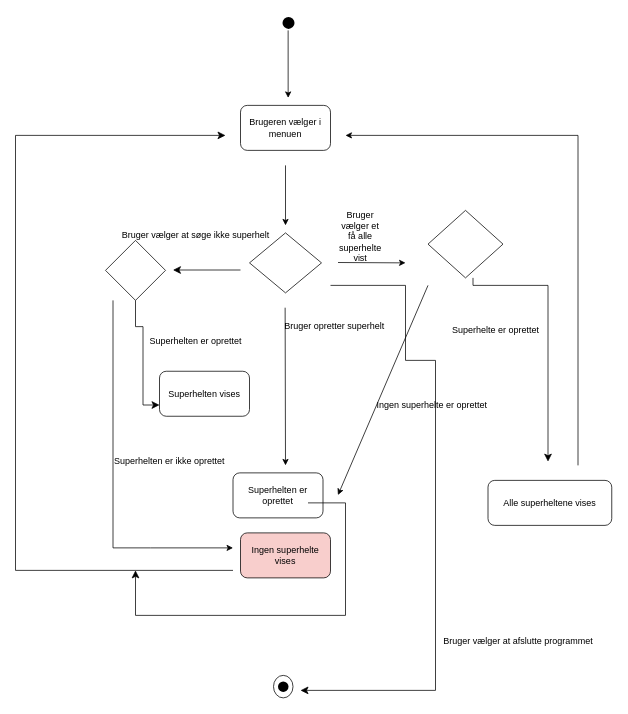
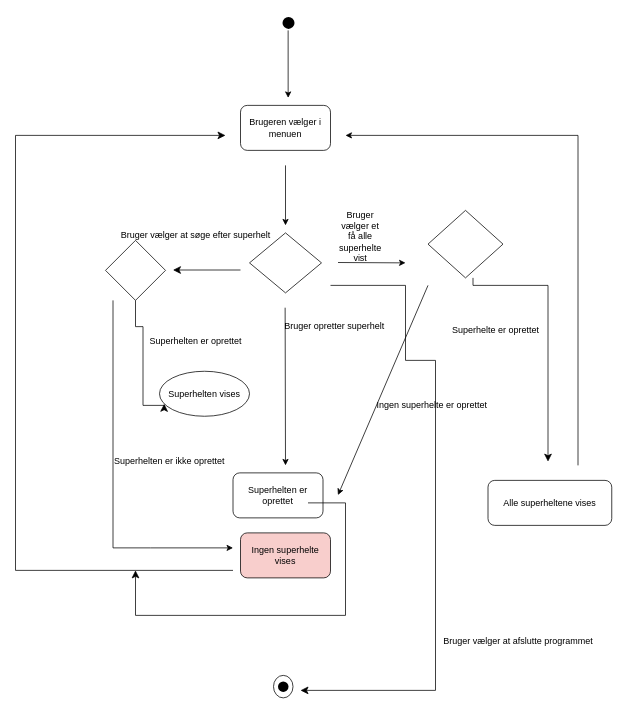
(196, 235) -> (196, 235)
(204, 394) -> (204, 394)
